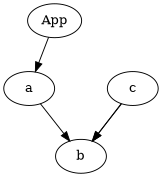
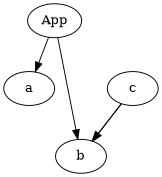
(52, 119) -> (67, 84)
